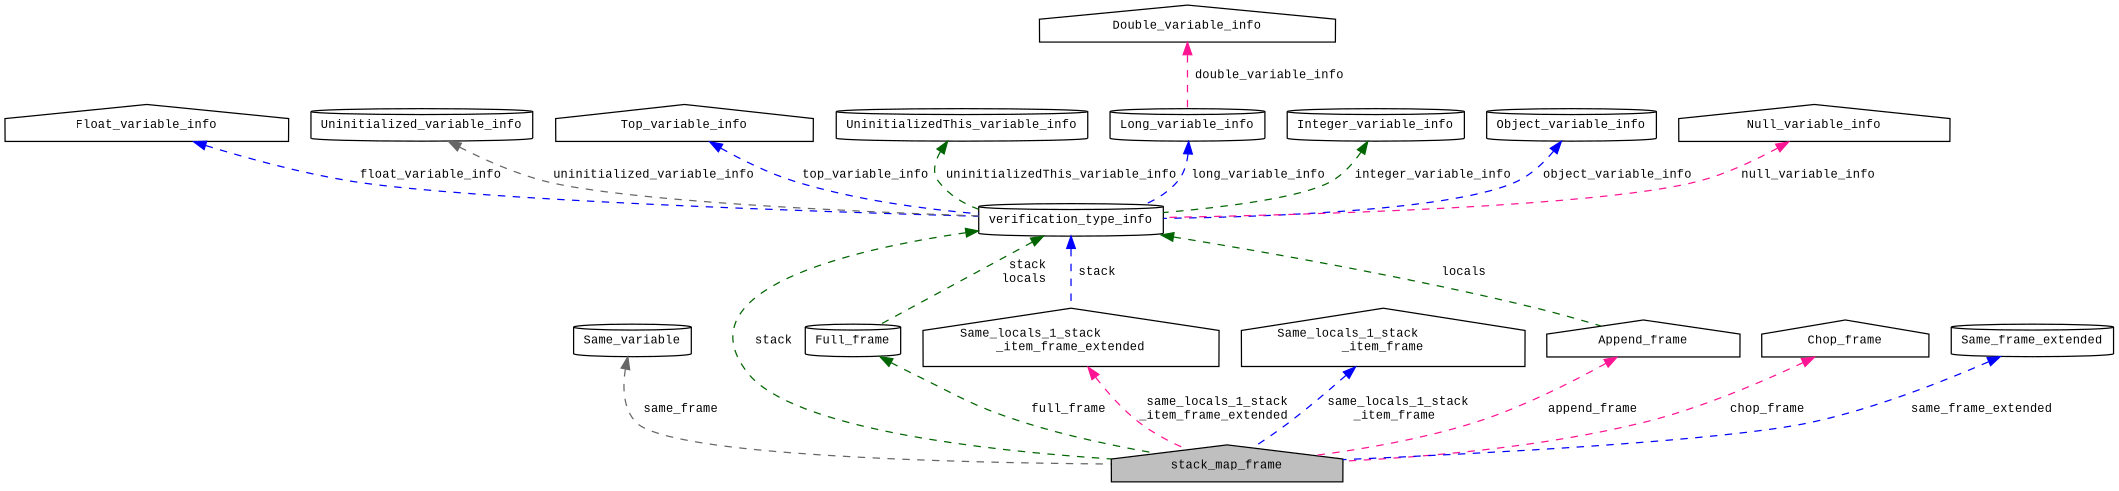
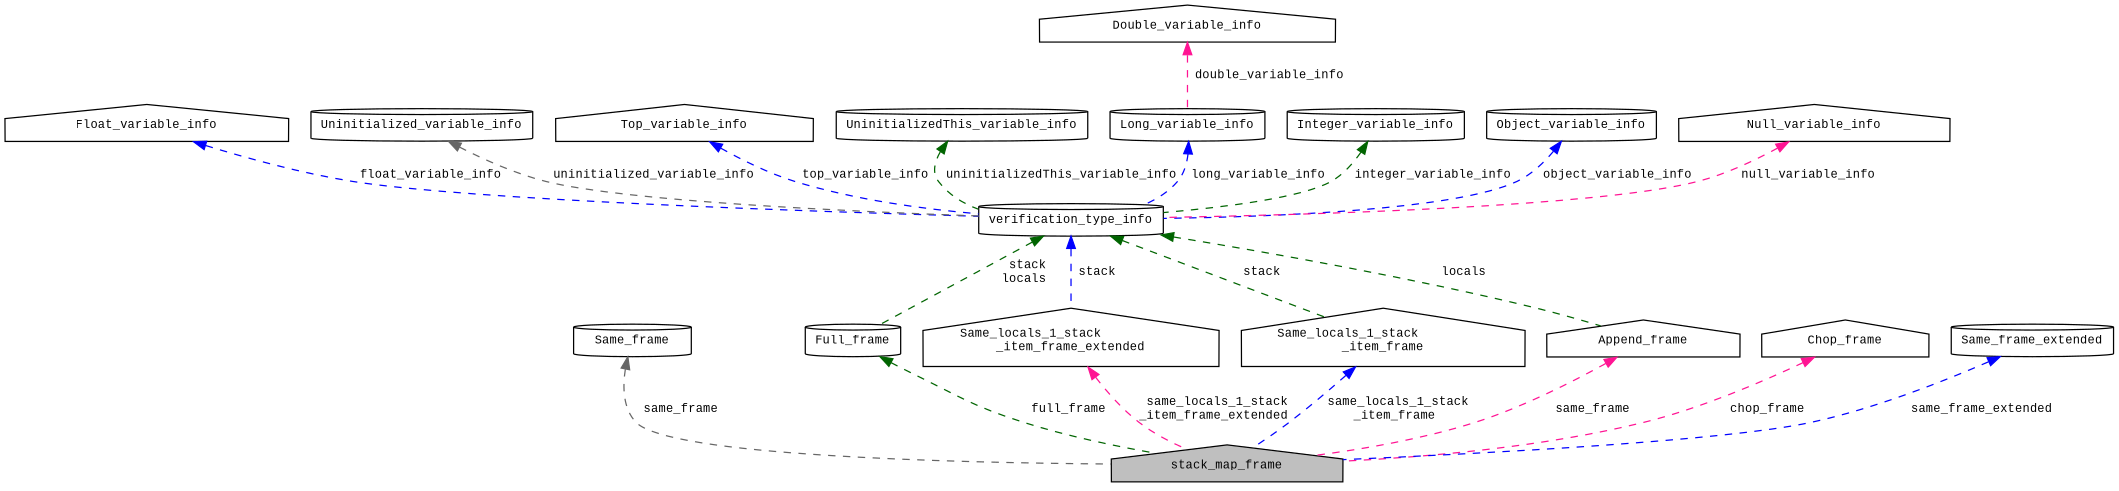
(632, 340) -> (632, 340)
(776, 395) -> (1223, 279)
(1589, 409) -> (1589, 409)
